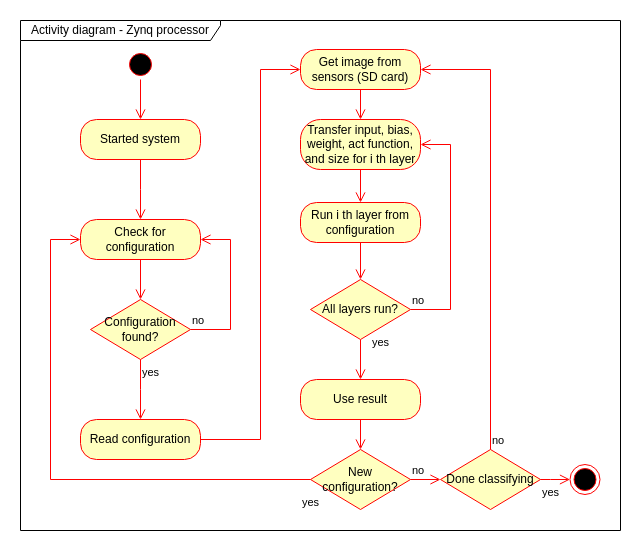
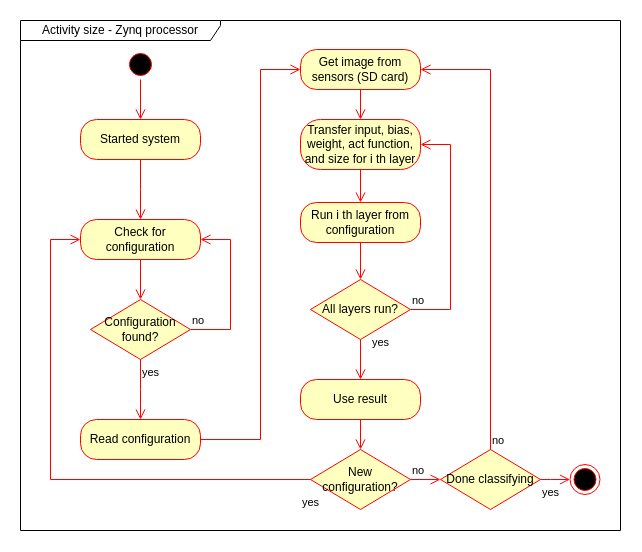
(121, 31) -> (121, 31)
